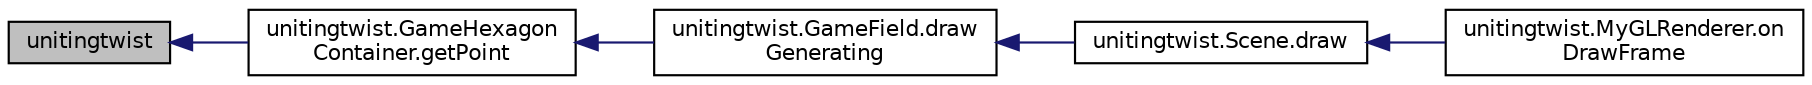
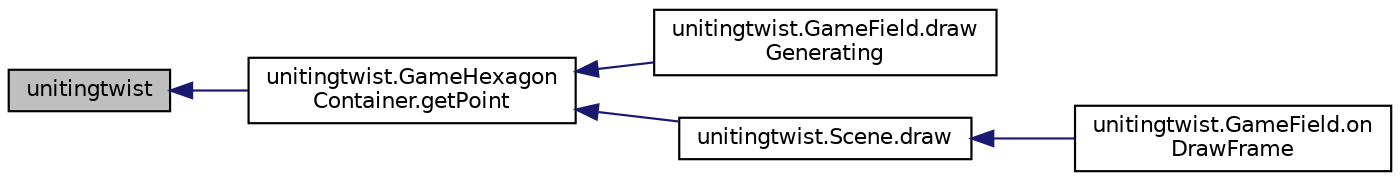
(1047, 43) -> (639, 117)
(1625, 43) -> (1233, 138)
